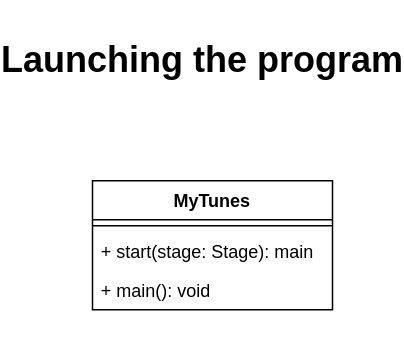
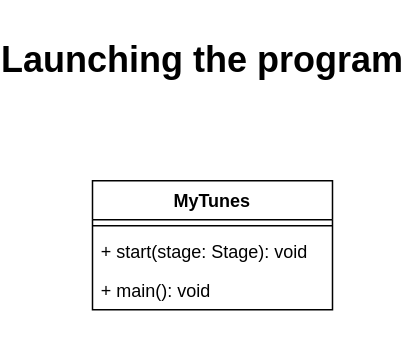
(223, 252) -> (223, 252)
